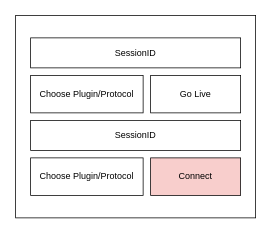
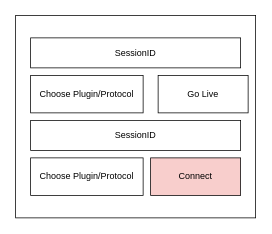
(195, 94) -> (203, 94)
